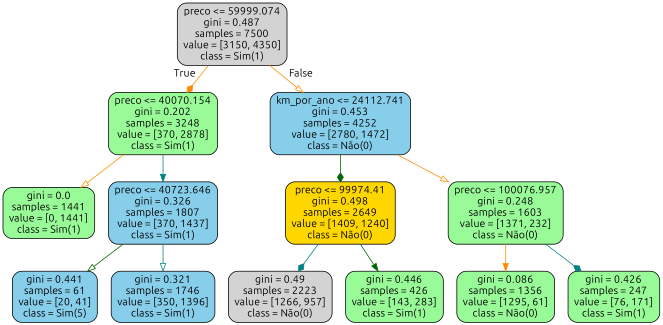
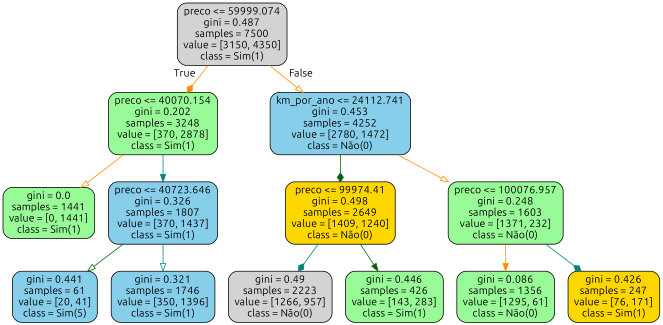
(614, 297) -> (614, 297)
